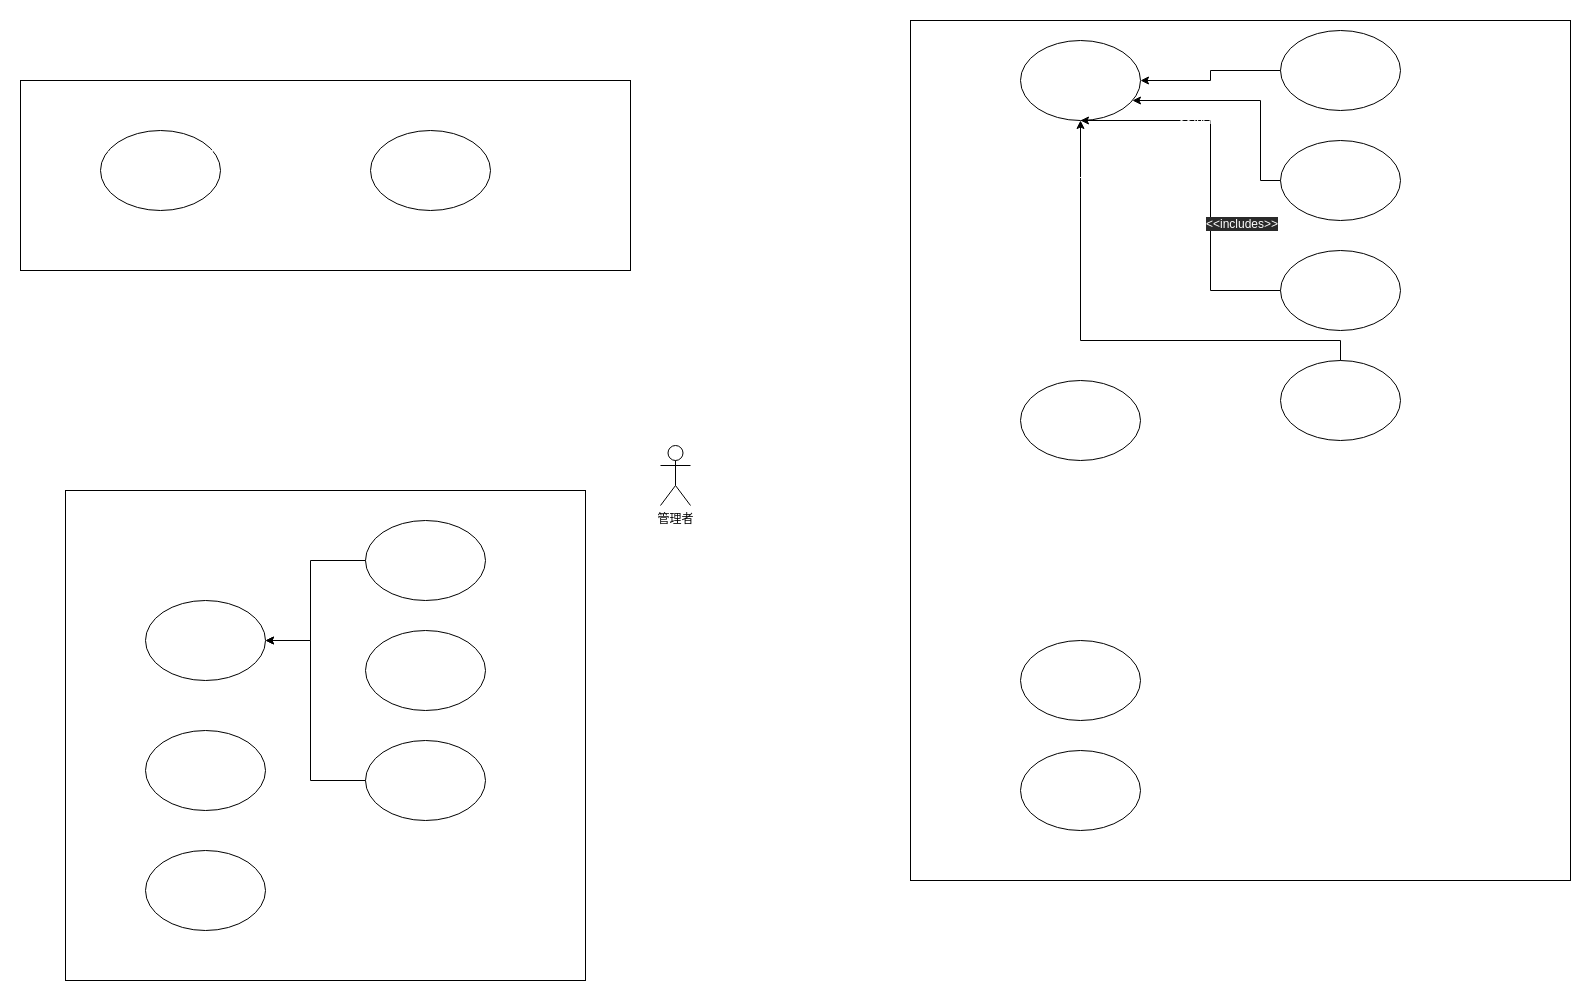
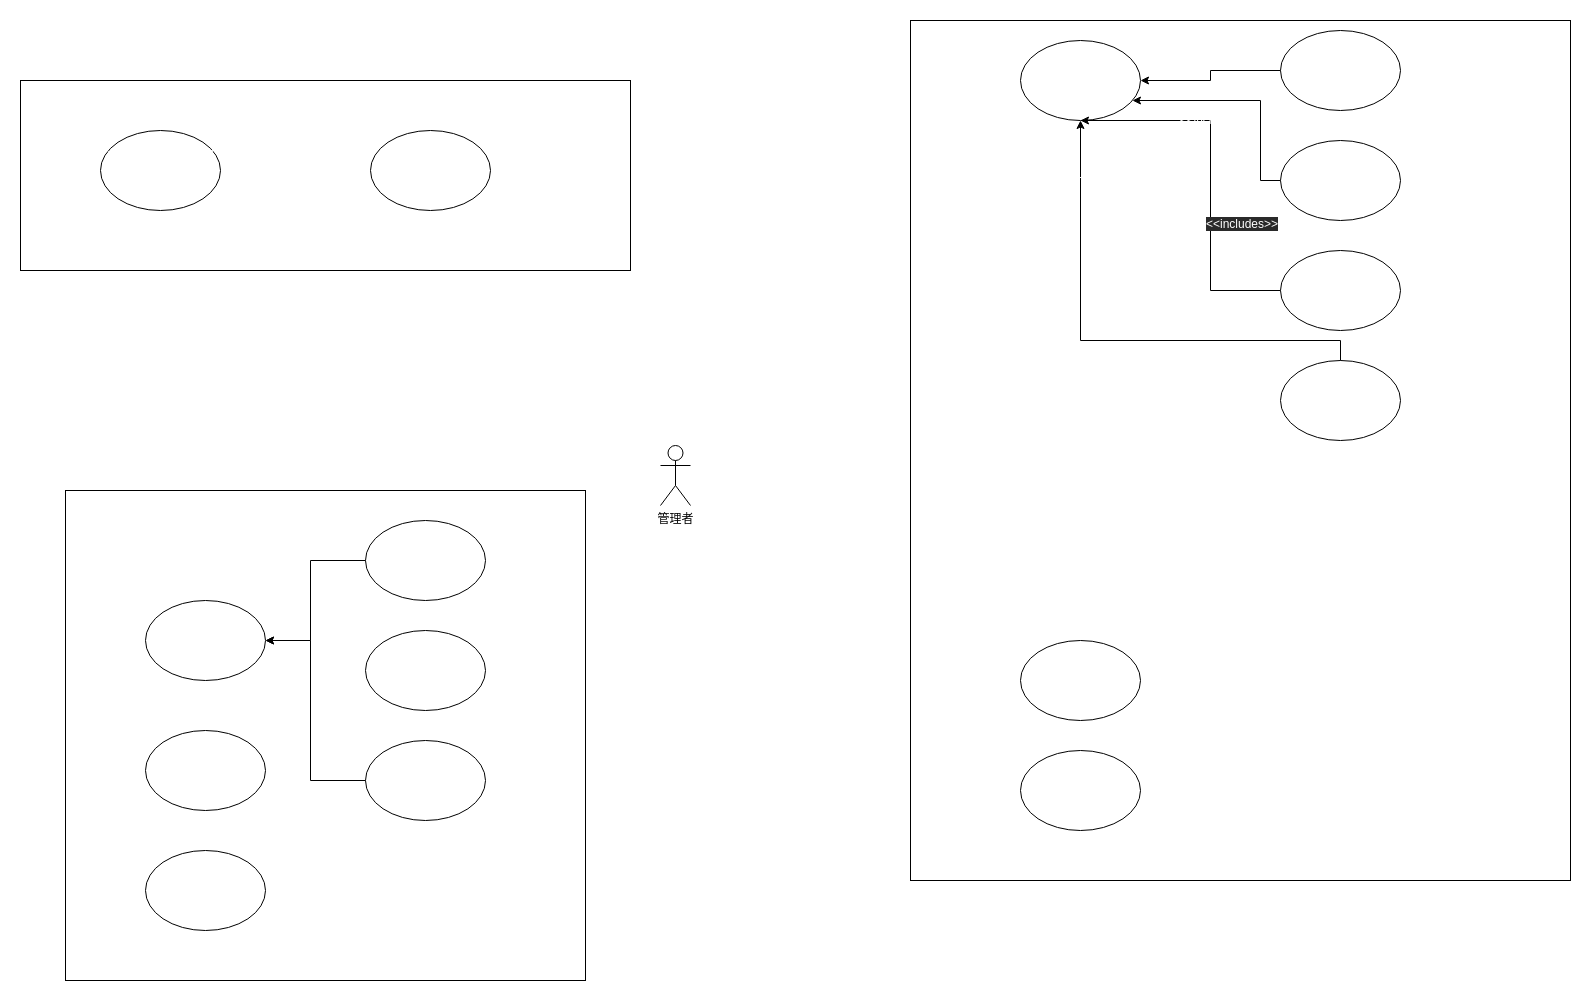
(1081, 421) -> none
